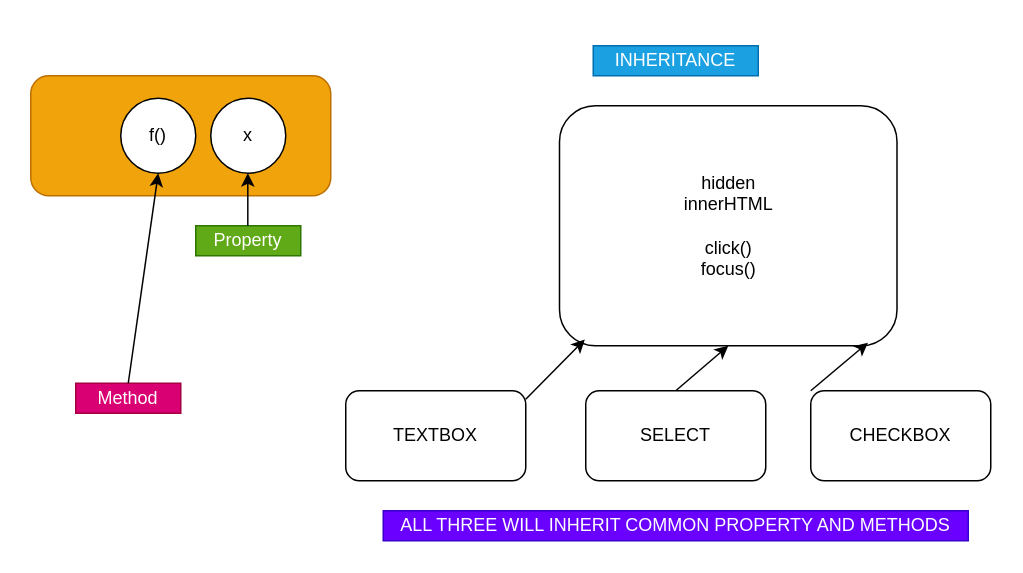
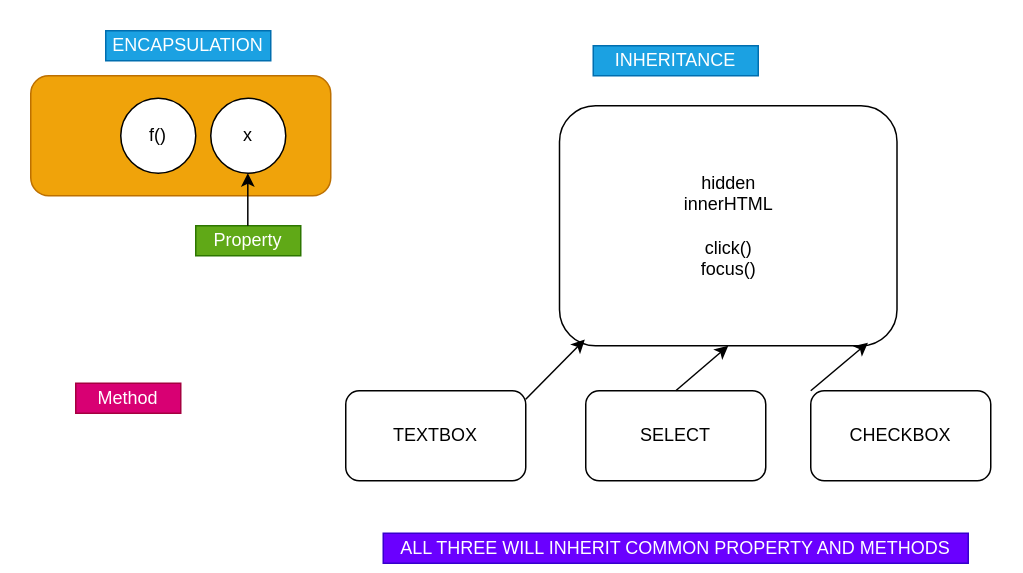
none -> (188, 46)
(143, 283) -> none
(676, 526) -> (676, 548)
